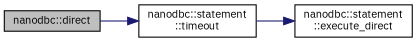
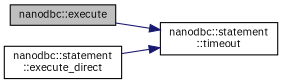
(52, 21) -> (63, 15)
(270, 21) -> (136, 51)
